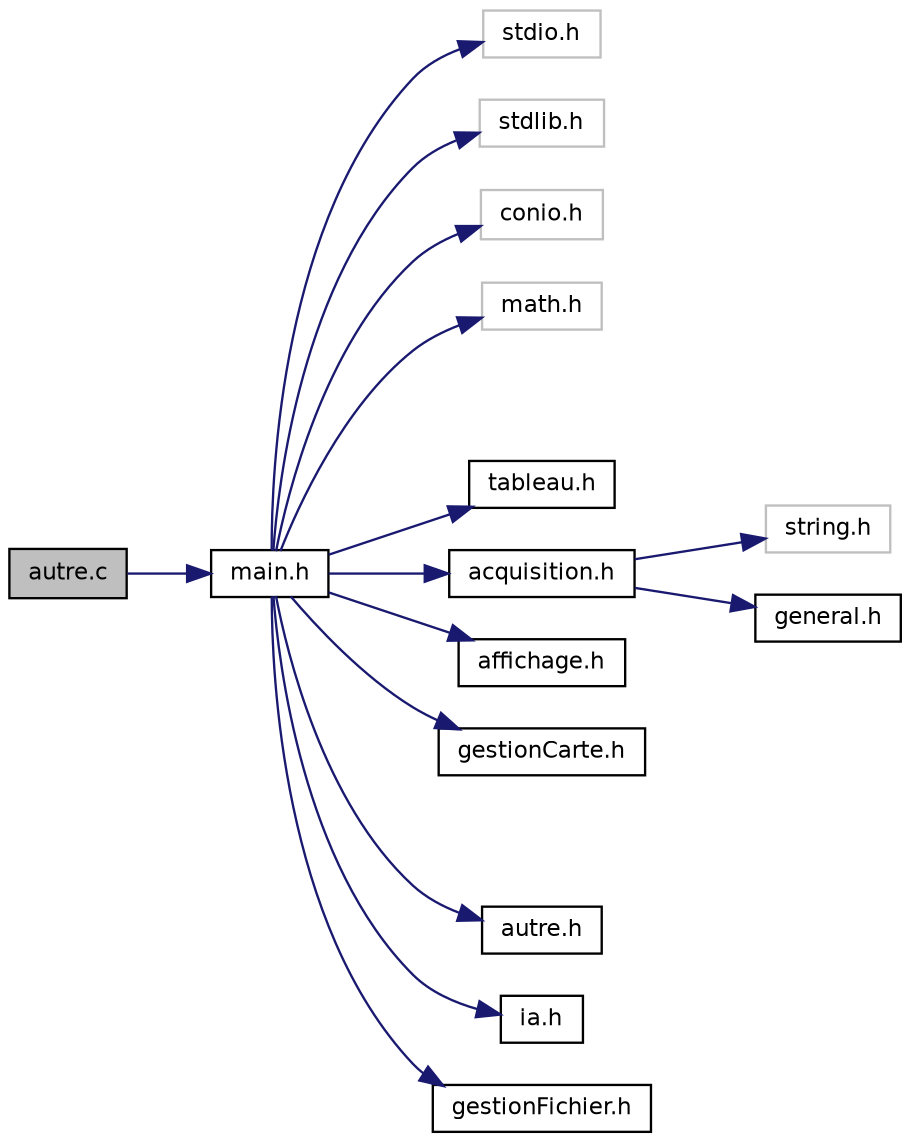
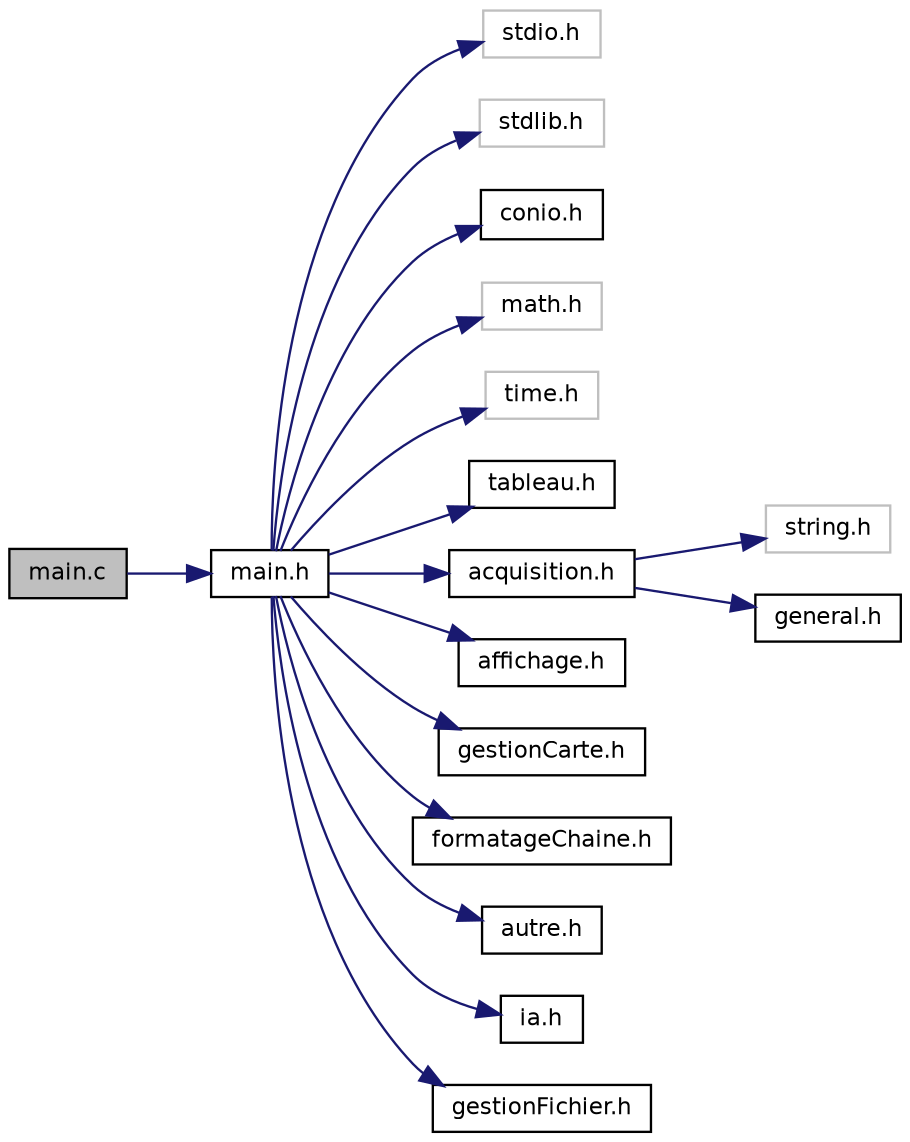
(542, 215) -> (542, 215)
none -> (542, 395)
(68, 574) -> (68, 574)
none -> (542, 841)
